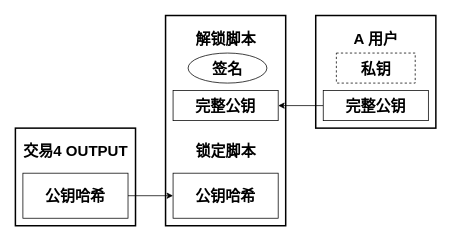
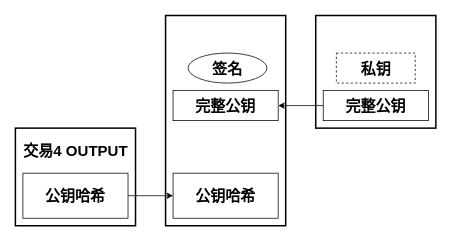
(225, 38) -> none
(375, 38) -> none
(225, 150) -> none
